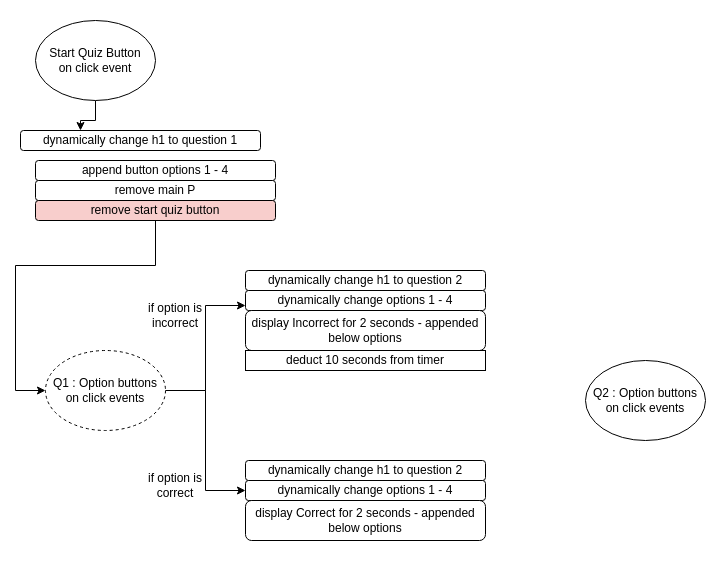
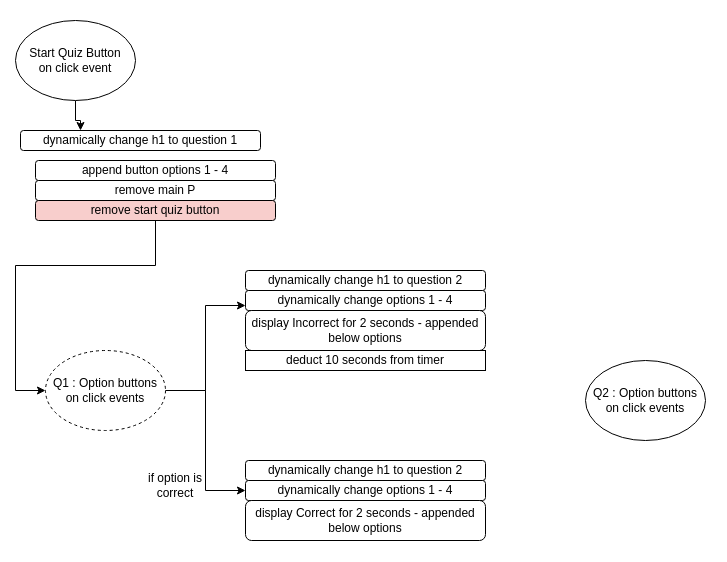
(96, 61) -> (76, 61)
(176, 316) -> none
